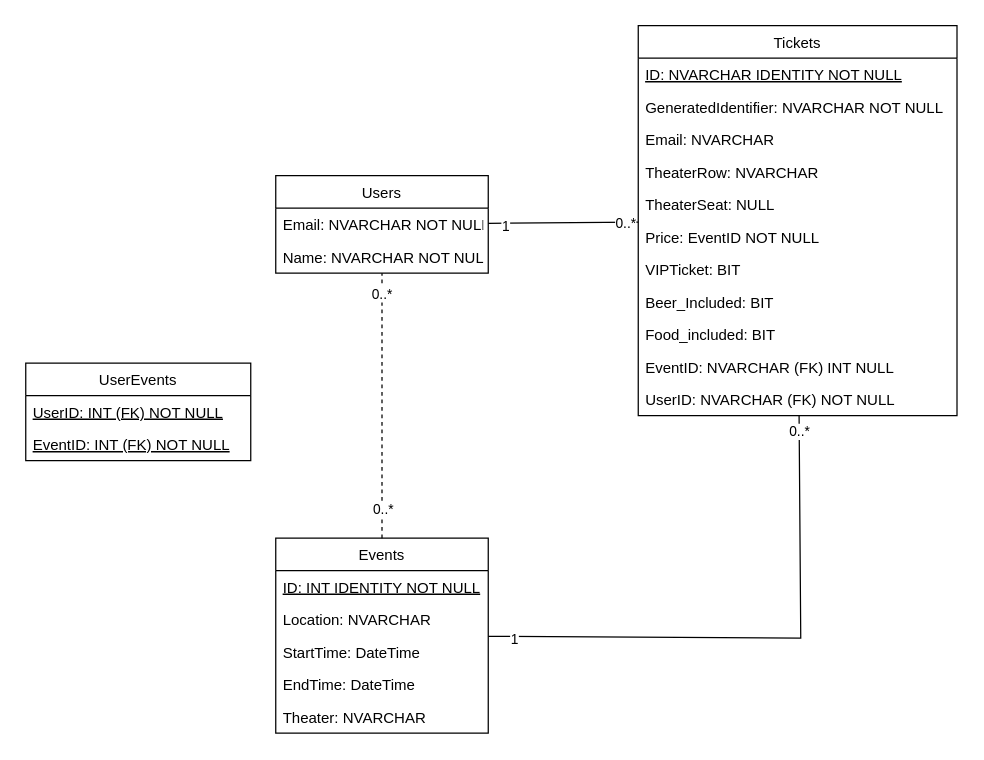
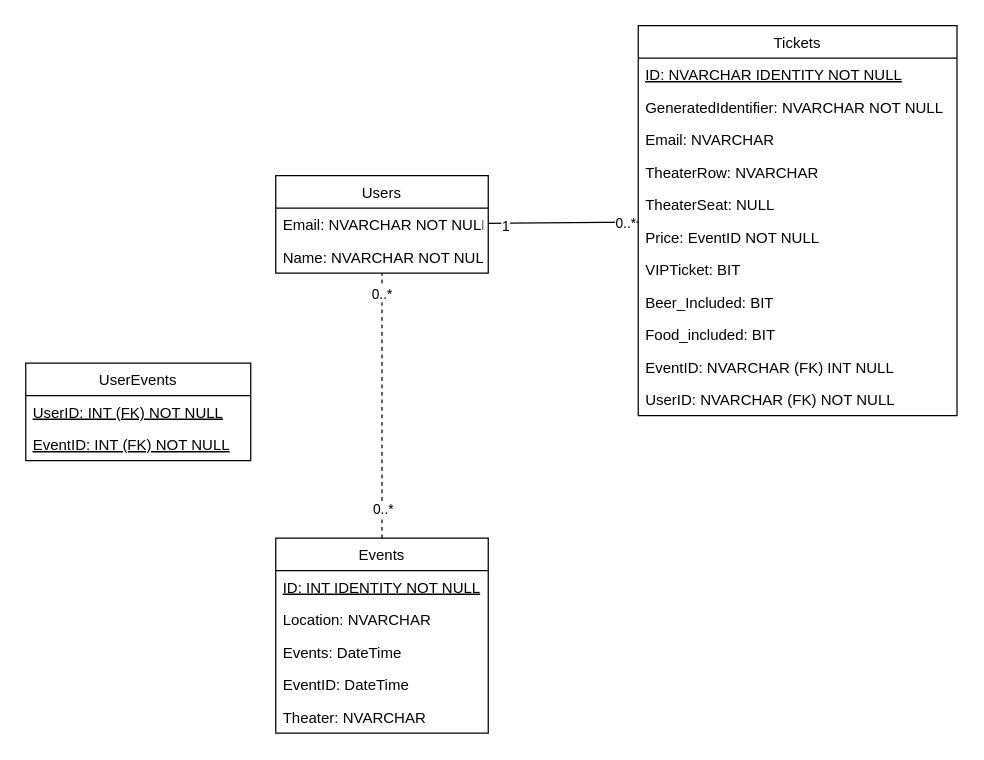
(756, 638) -> none
(356, 653) -> (346, 653)
(348, 685) -> (350, 685)
